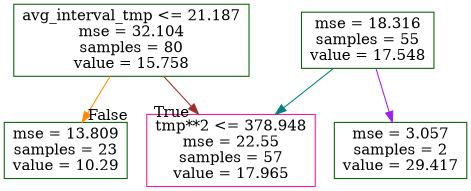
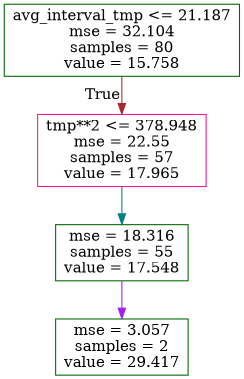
(309, 88) -> (122, 200)
(66, 150) -> none
